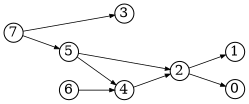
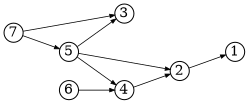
none -> (95, 34)
(235, 89) -> none
